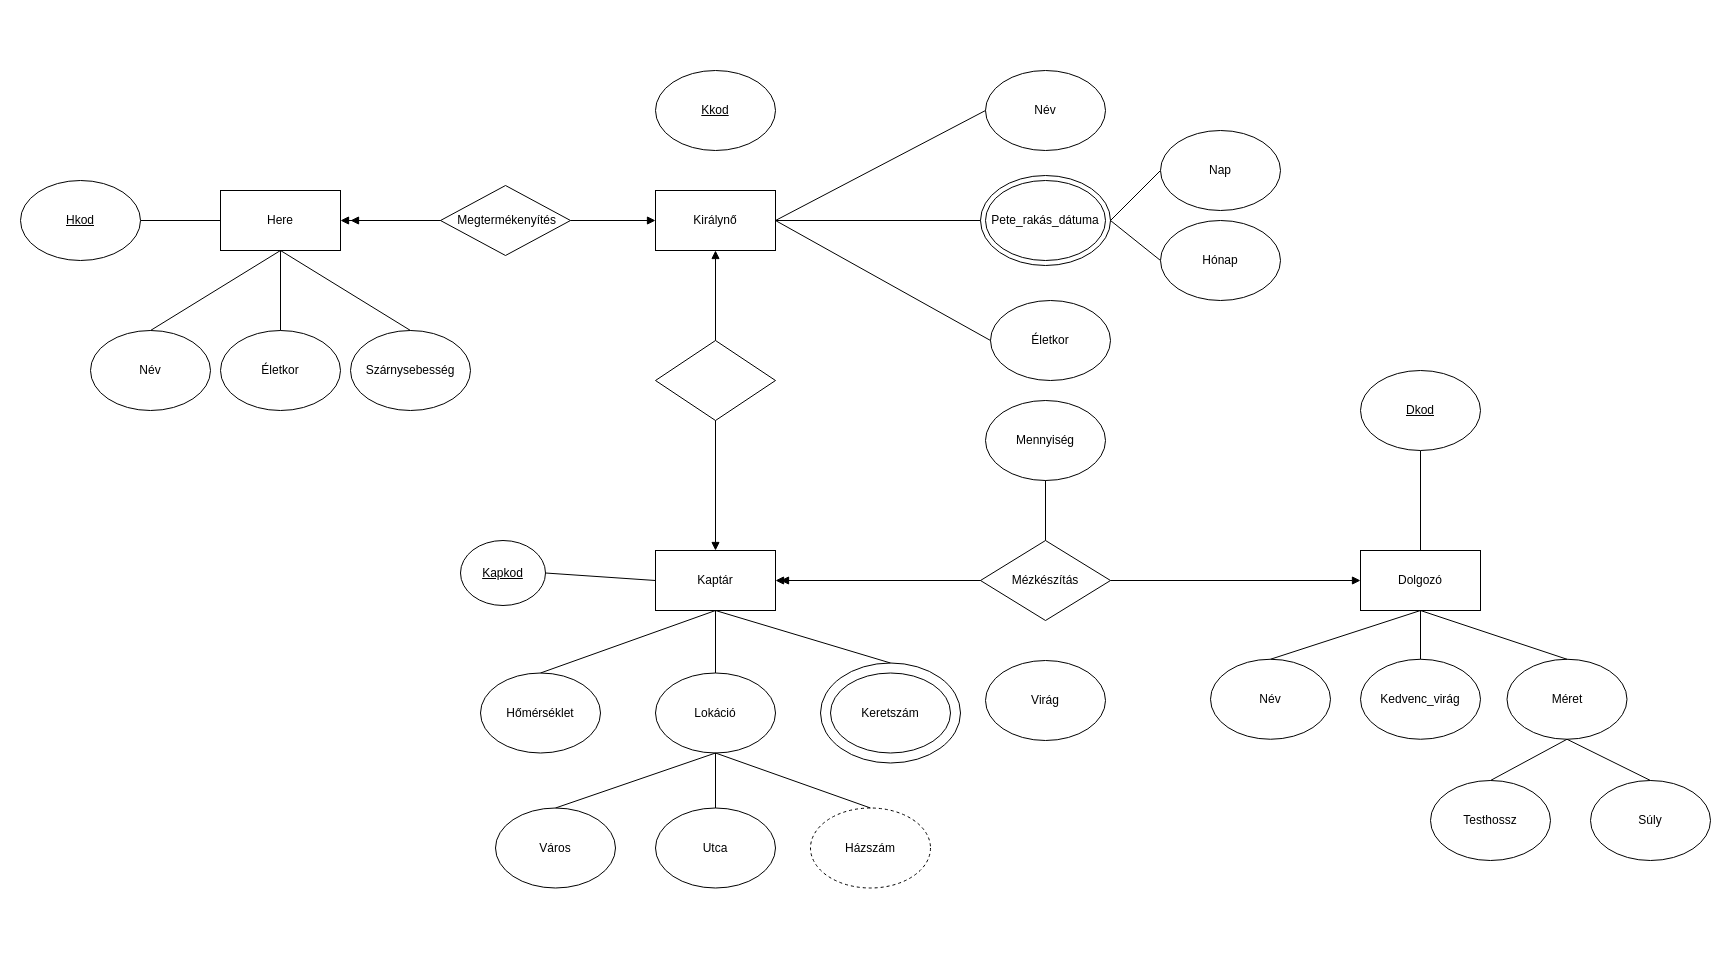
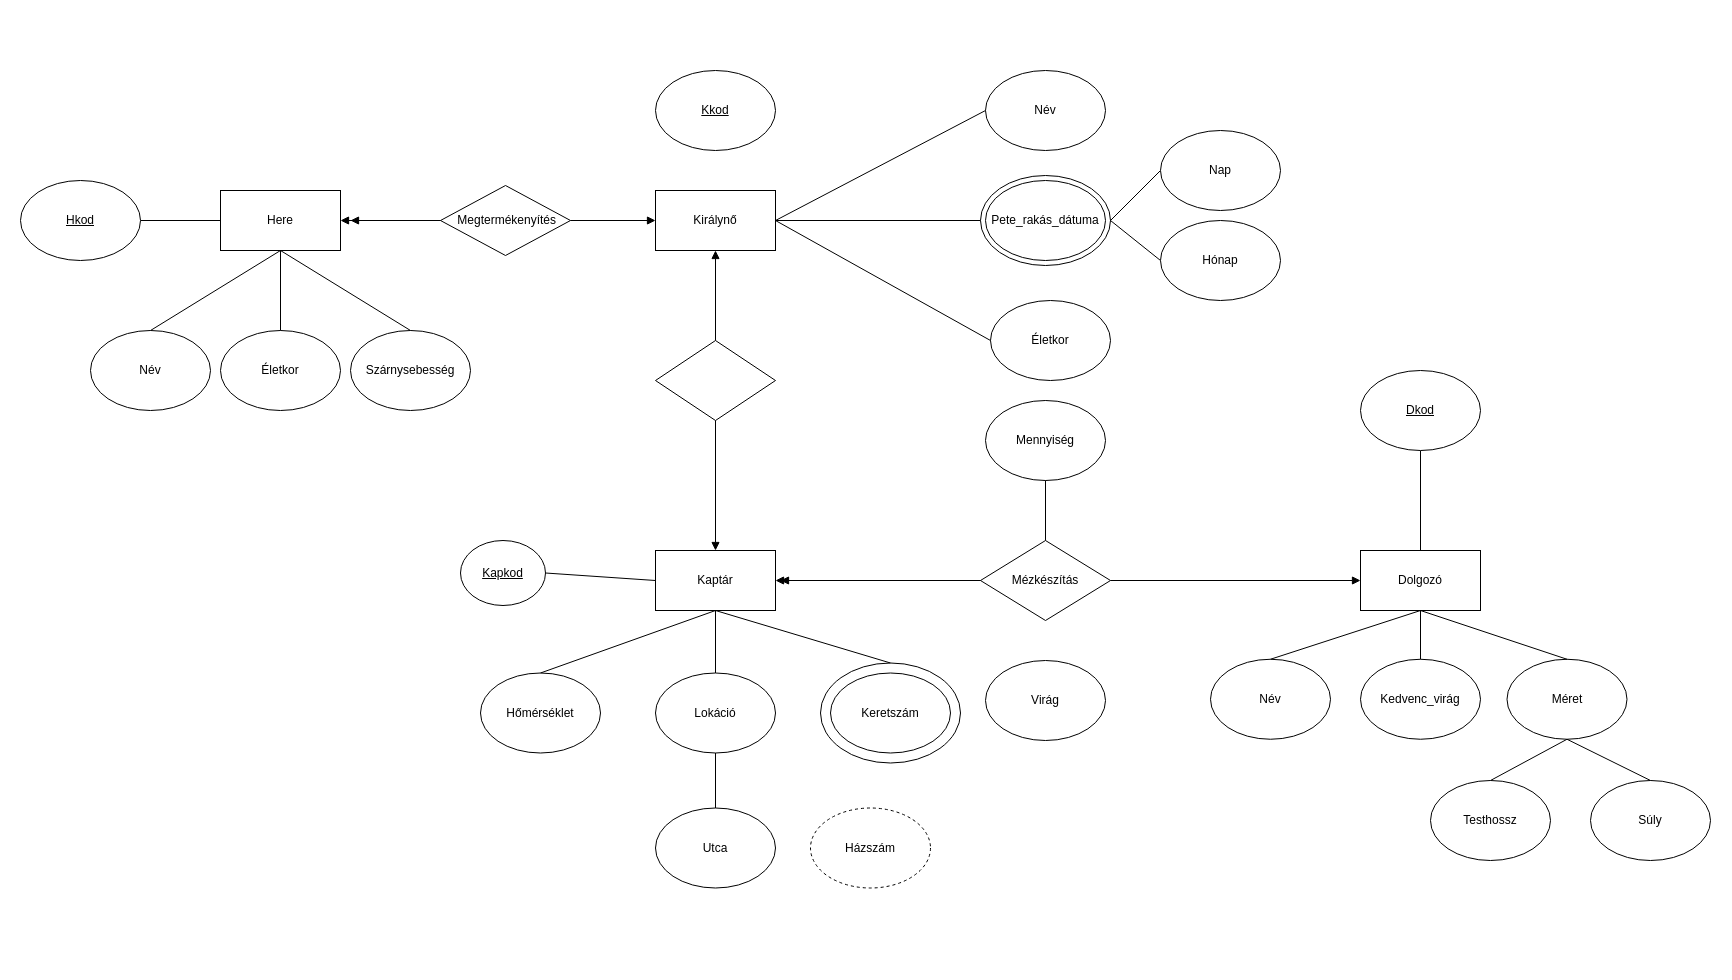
(634, 781) -> none
(793, 781) -> none
(556, 848) -> none
